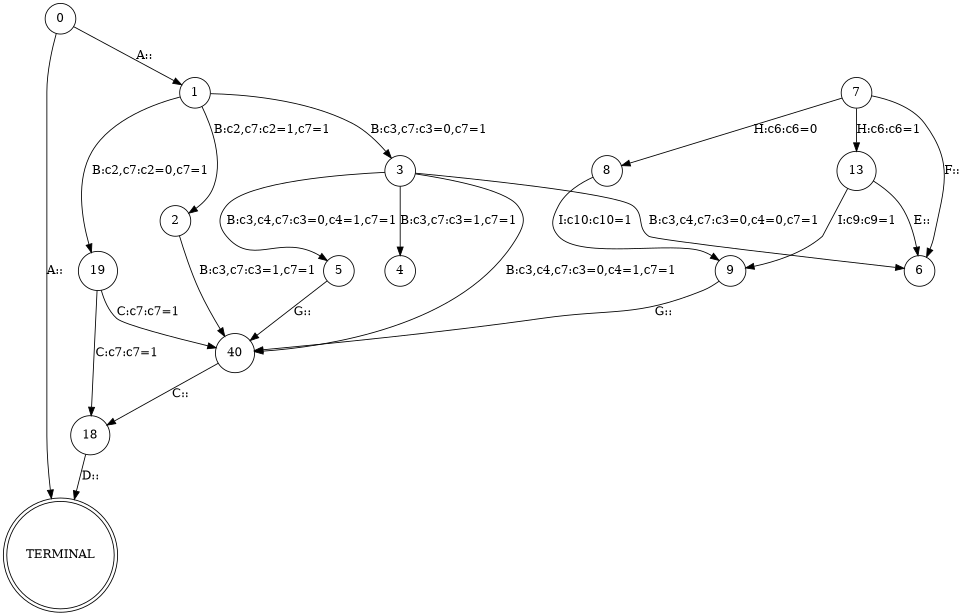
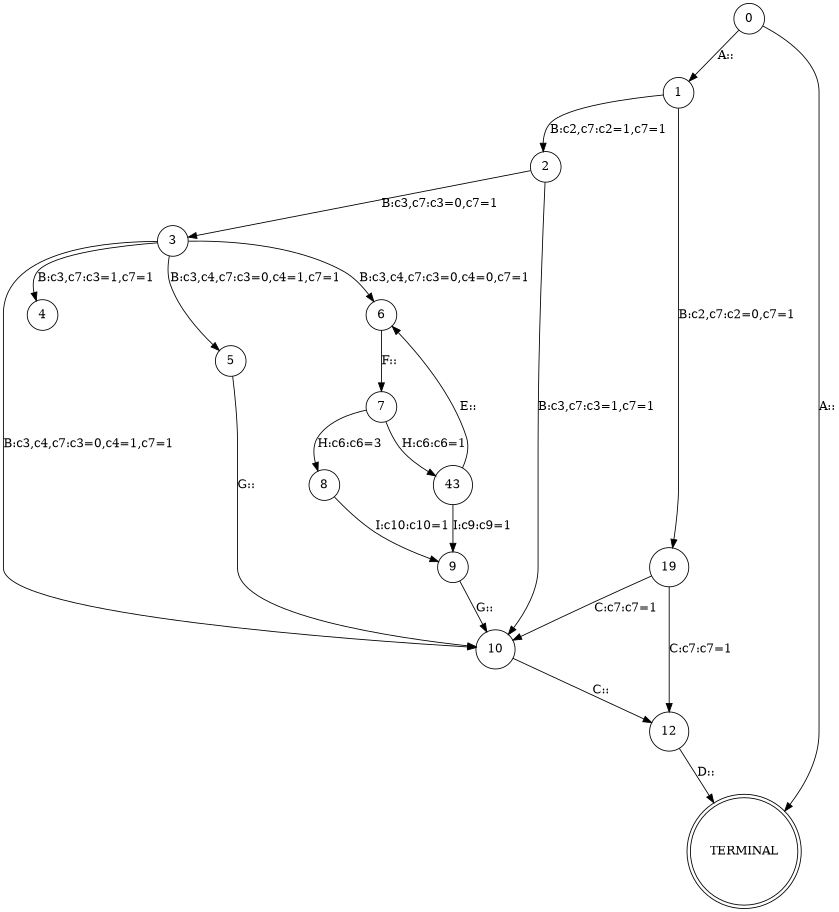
(304, 106) -> (364, 203)
(786, 130) -> (350, 444)
(941, 155) -> (381, 357)
(856, 171) -> (453, 485)
(235, 353) -> (496, 649)
(90, 435) -> (669, 732)
